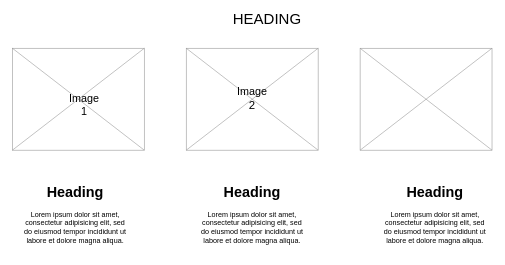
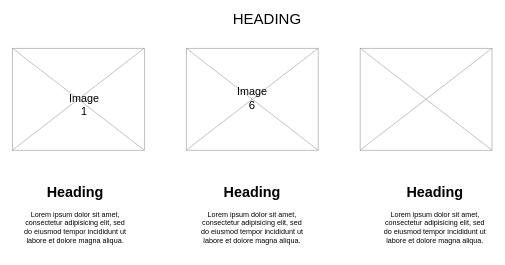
(252, 99) -> (252, 99)
